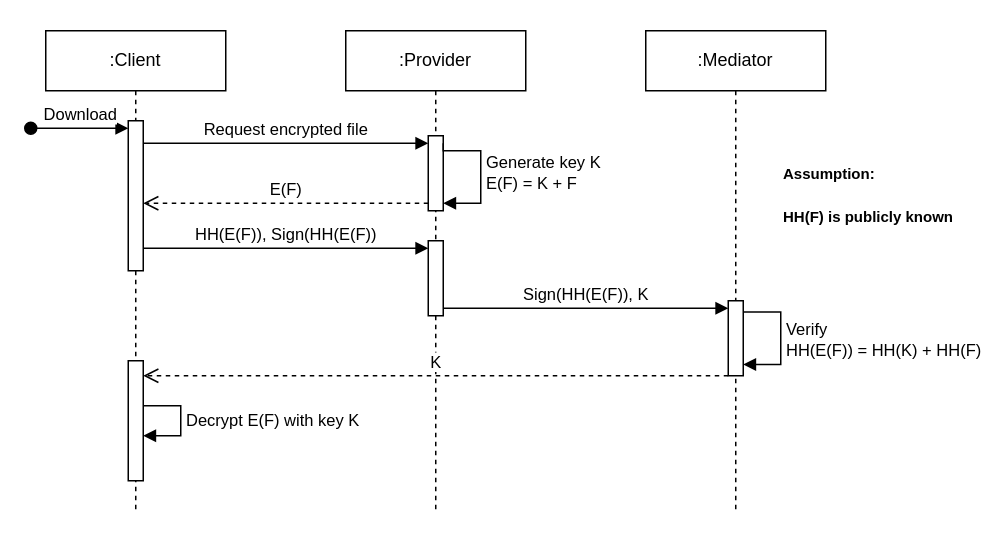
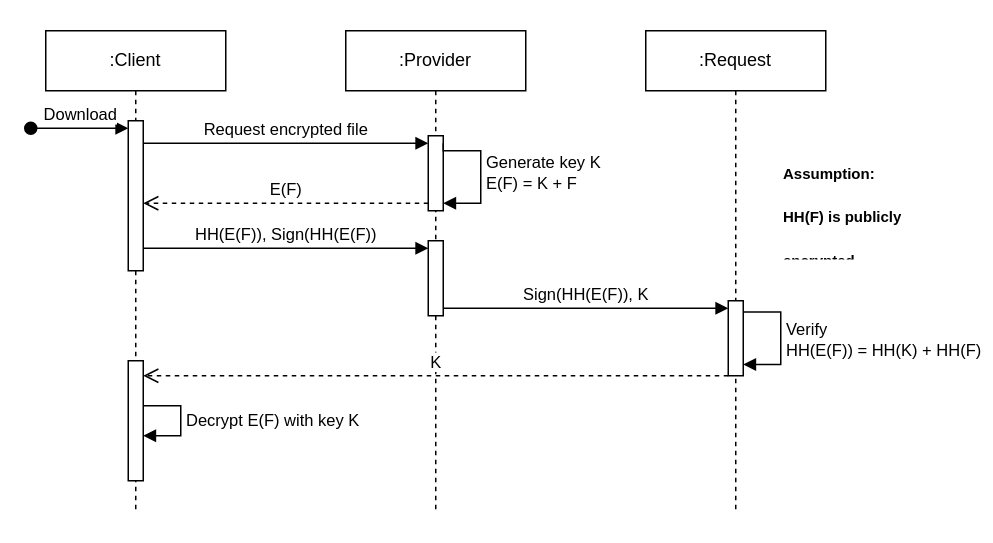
(736, 61) -> (736, 61)
(872, 179) -> (872, 179)
